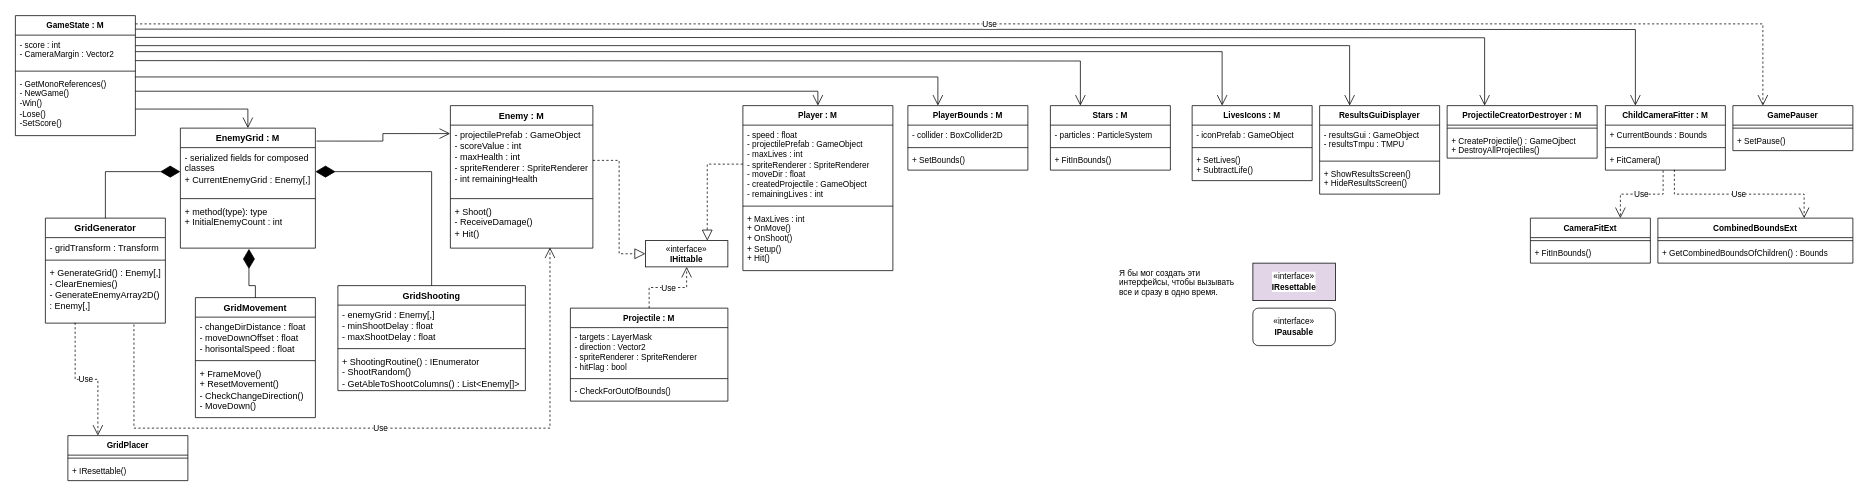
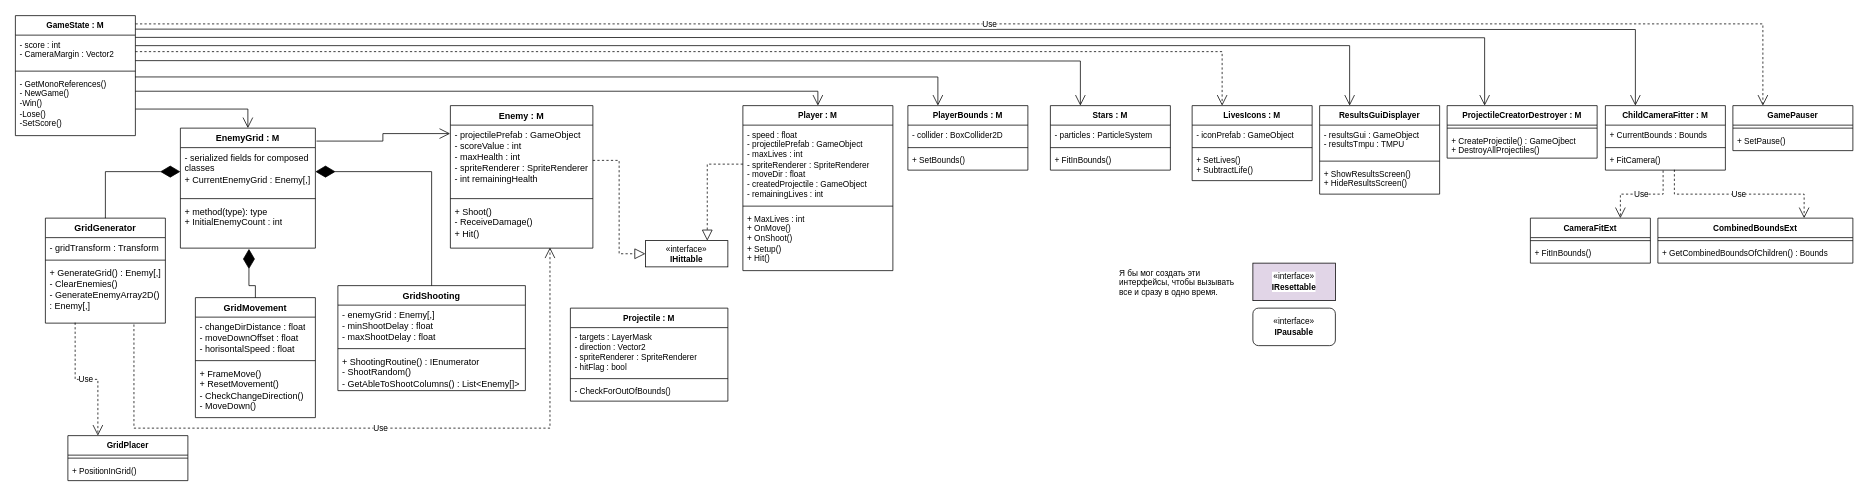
(706, 51) -> (706, 51)
(666, 287) -> none
(105, 471) -> (110, 471)
